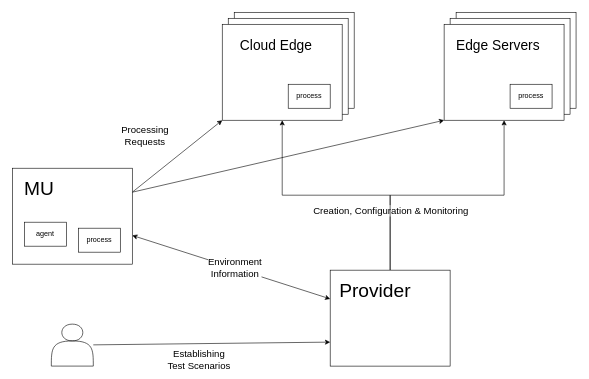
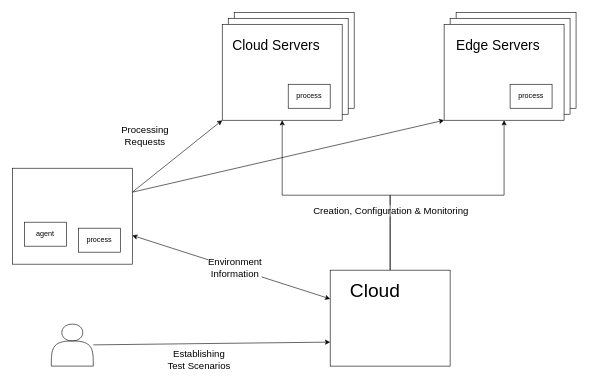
(276, 45) -> (276, 45)
(39, 189) -> none
(375, 291) -> (375, 291)
